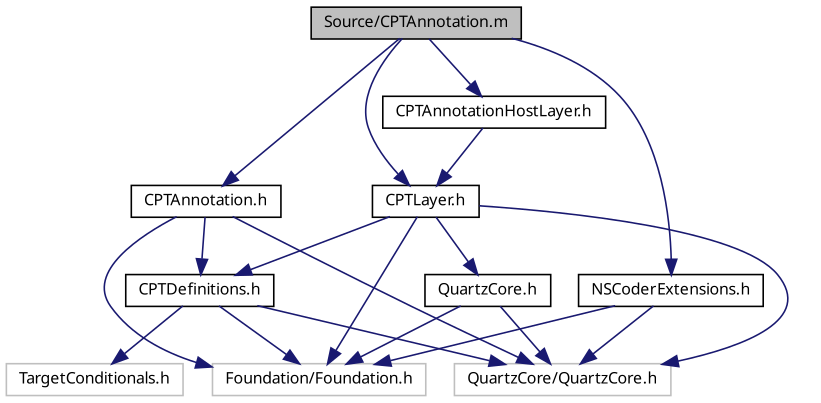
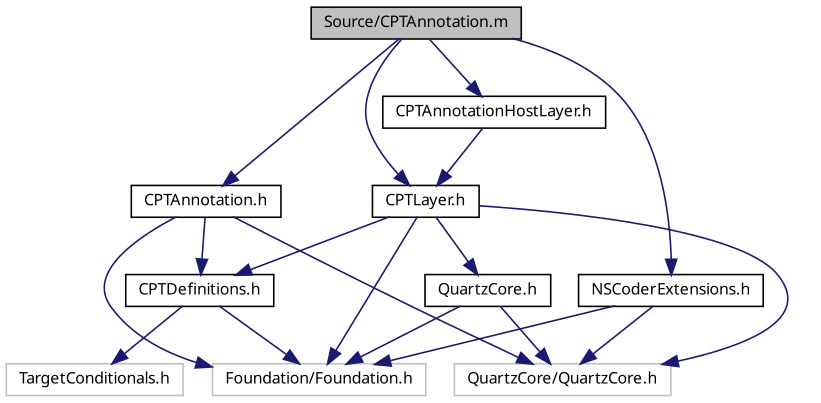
(373, 333) -> none
